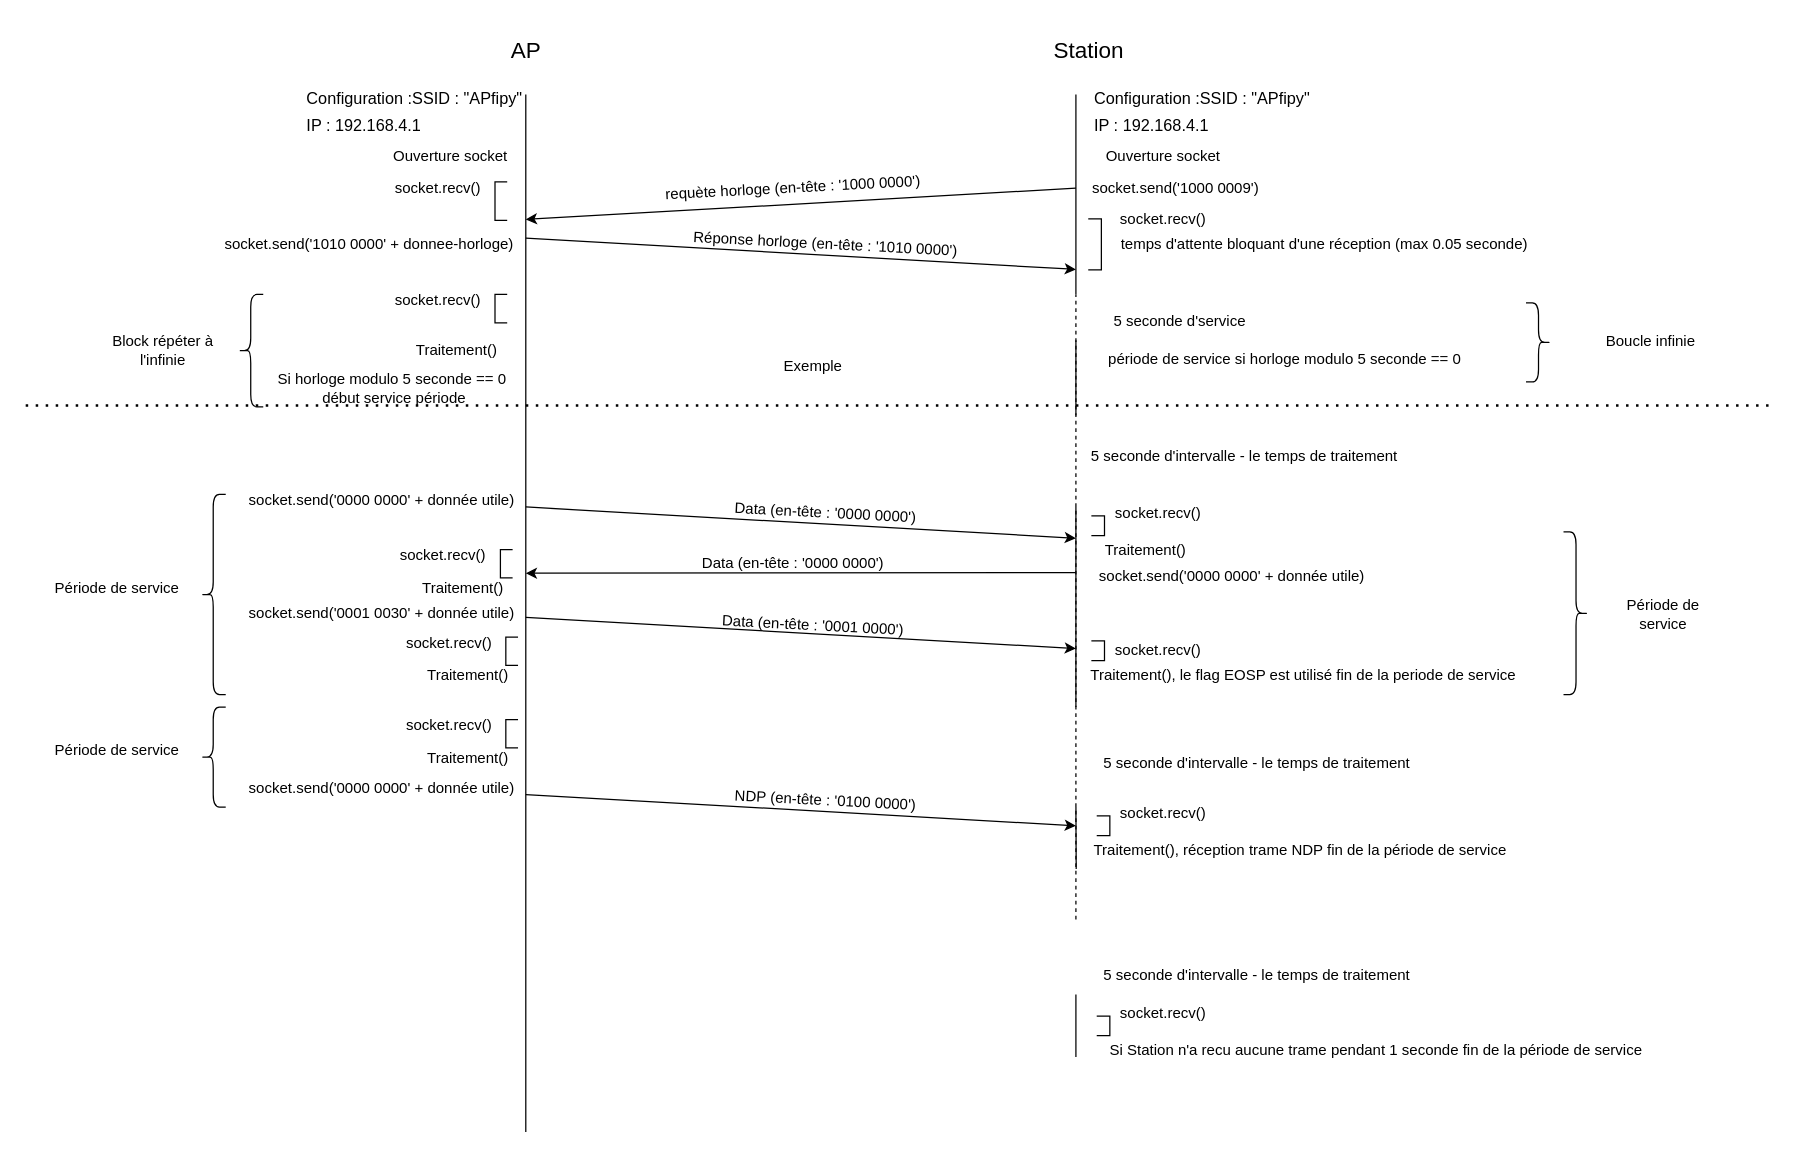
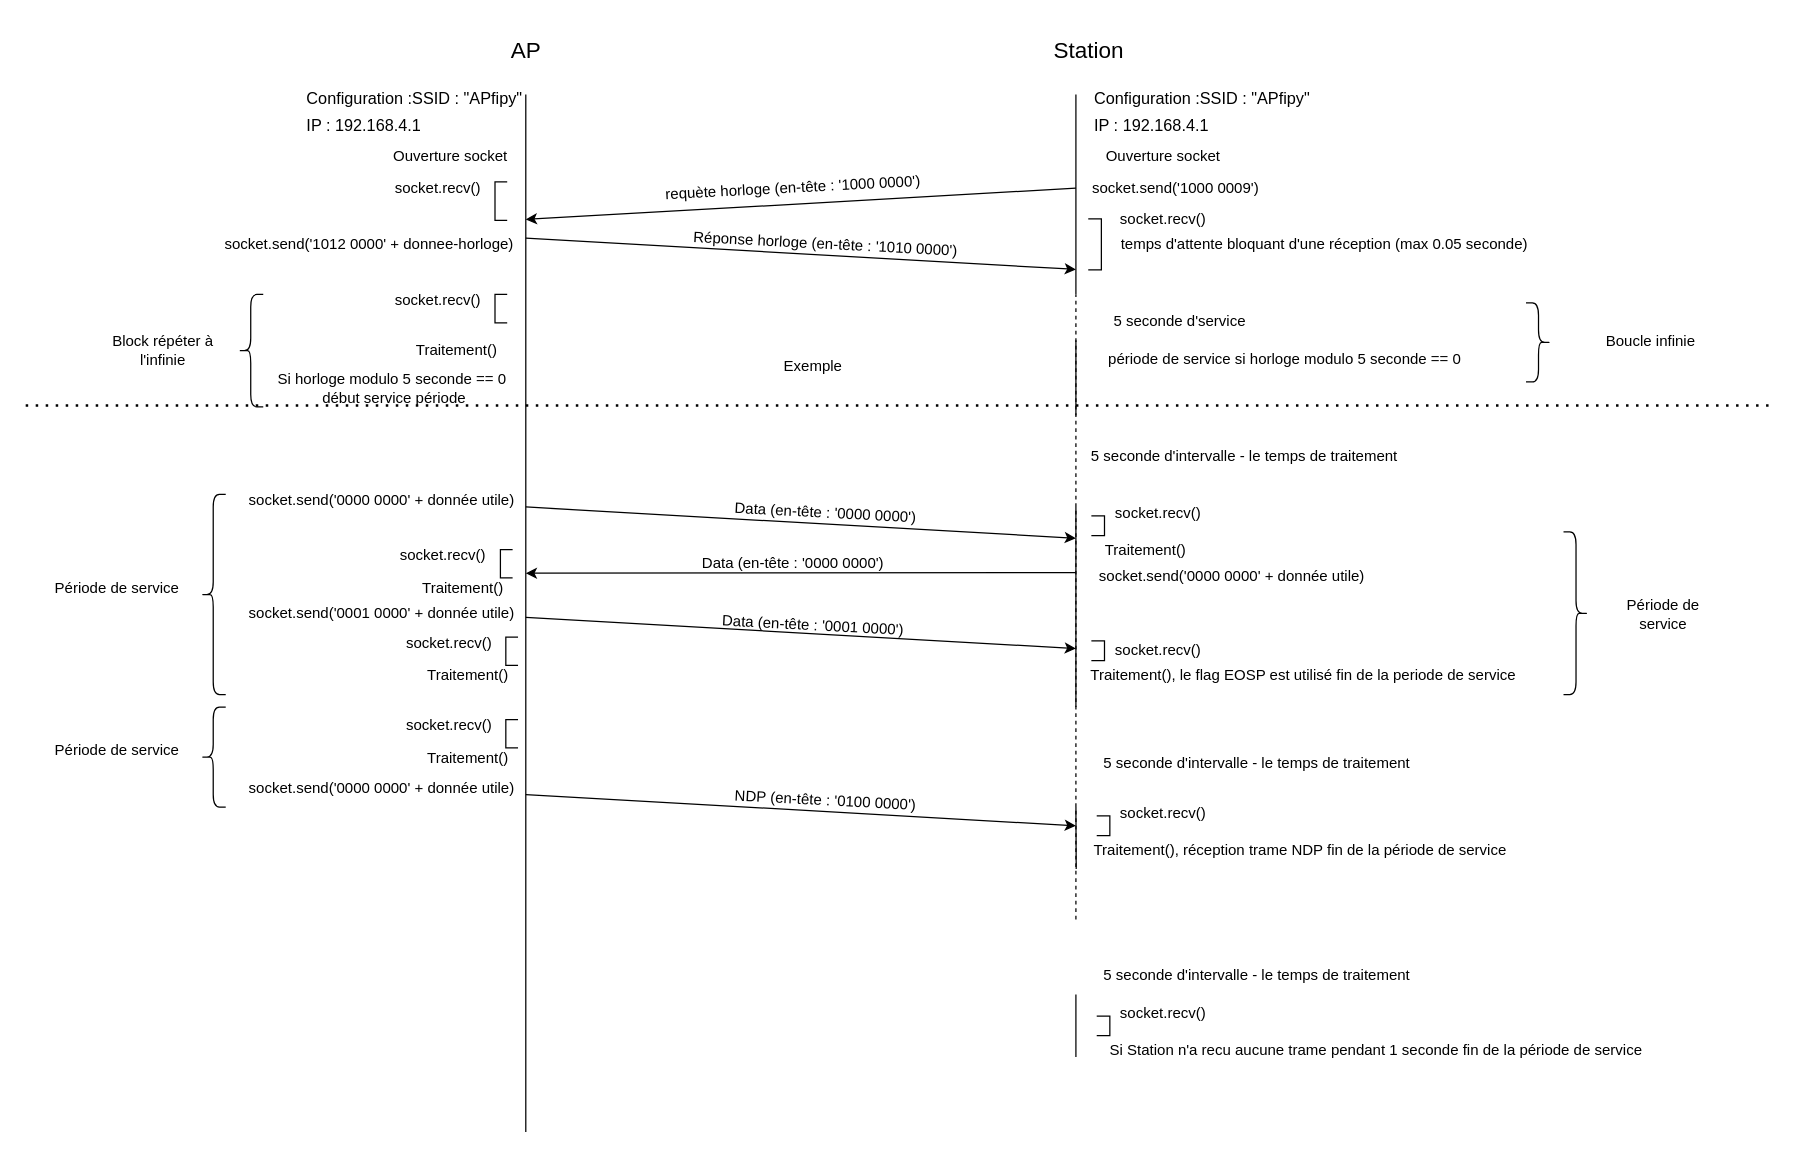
(369, 244) -> (369, 244)
(382, 613) -> (382, 613)
